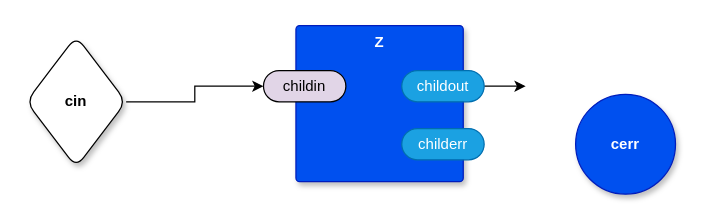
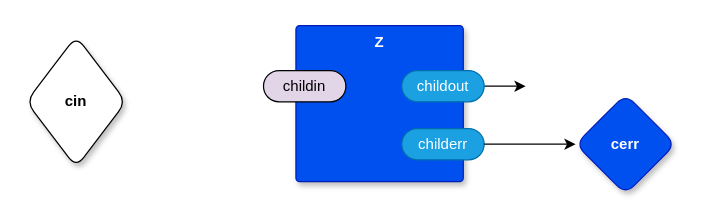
(194, 99) -> none
none -> (525, 144)
(626, 144) -> (626, 144)
